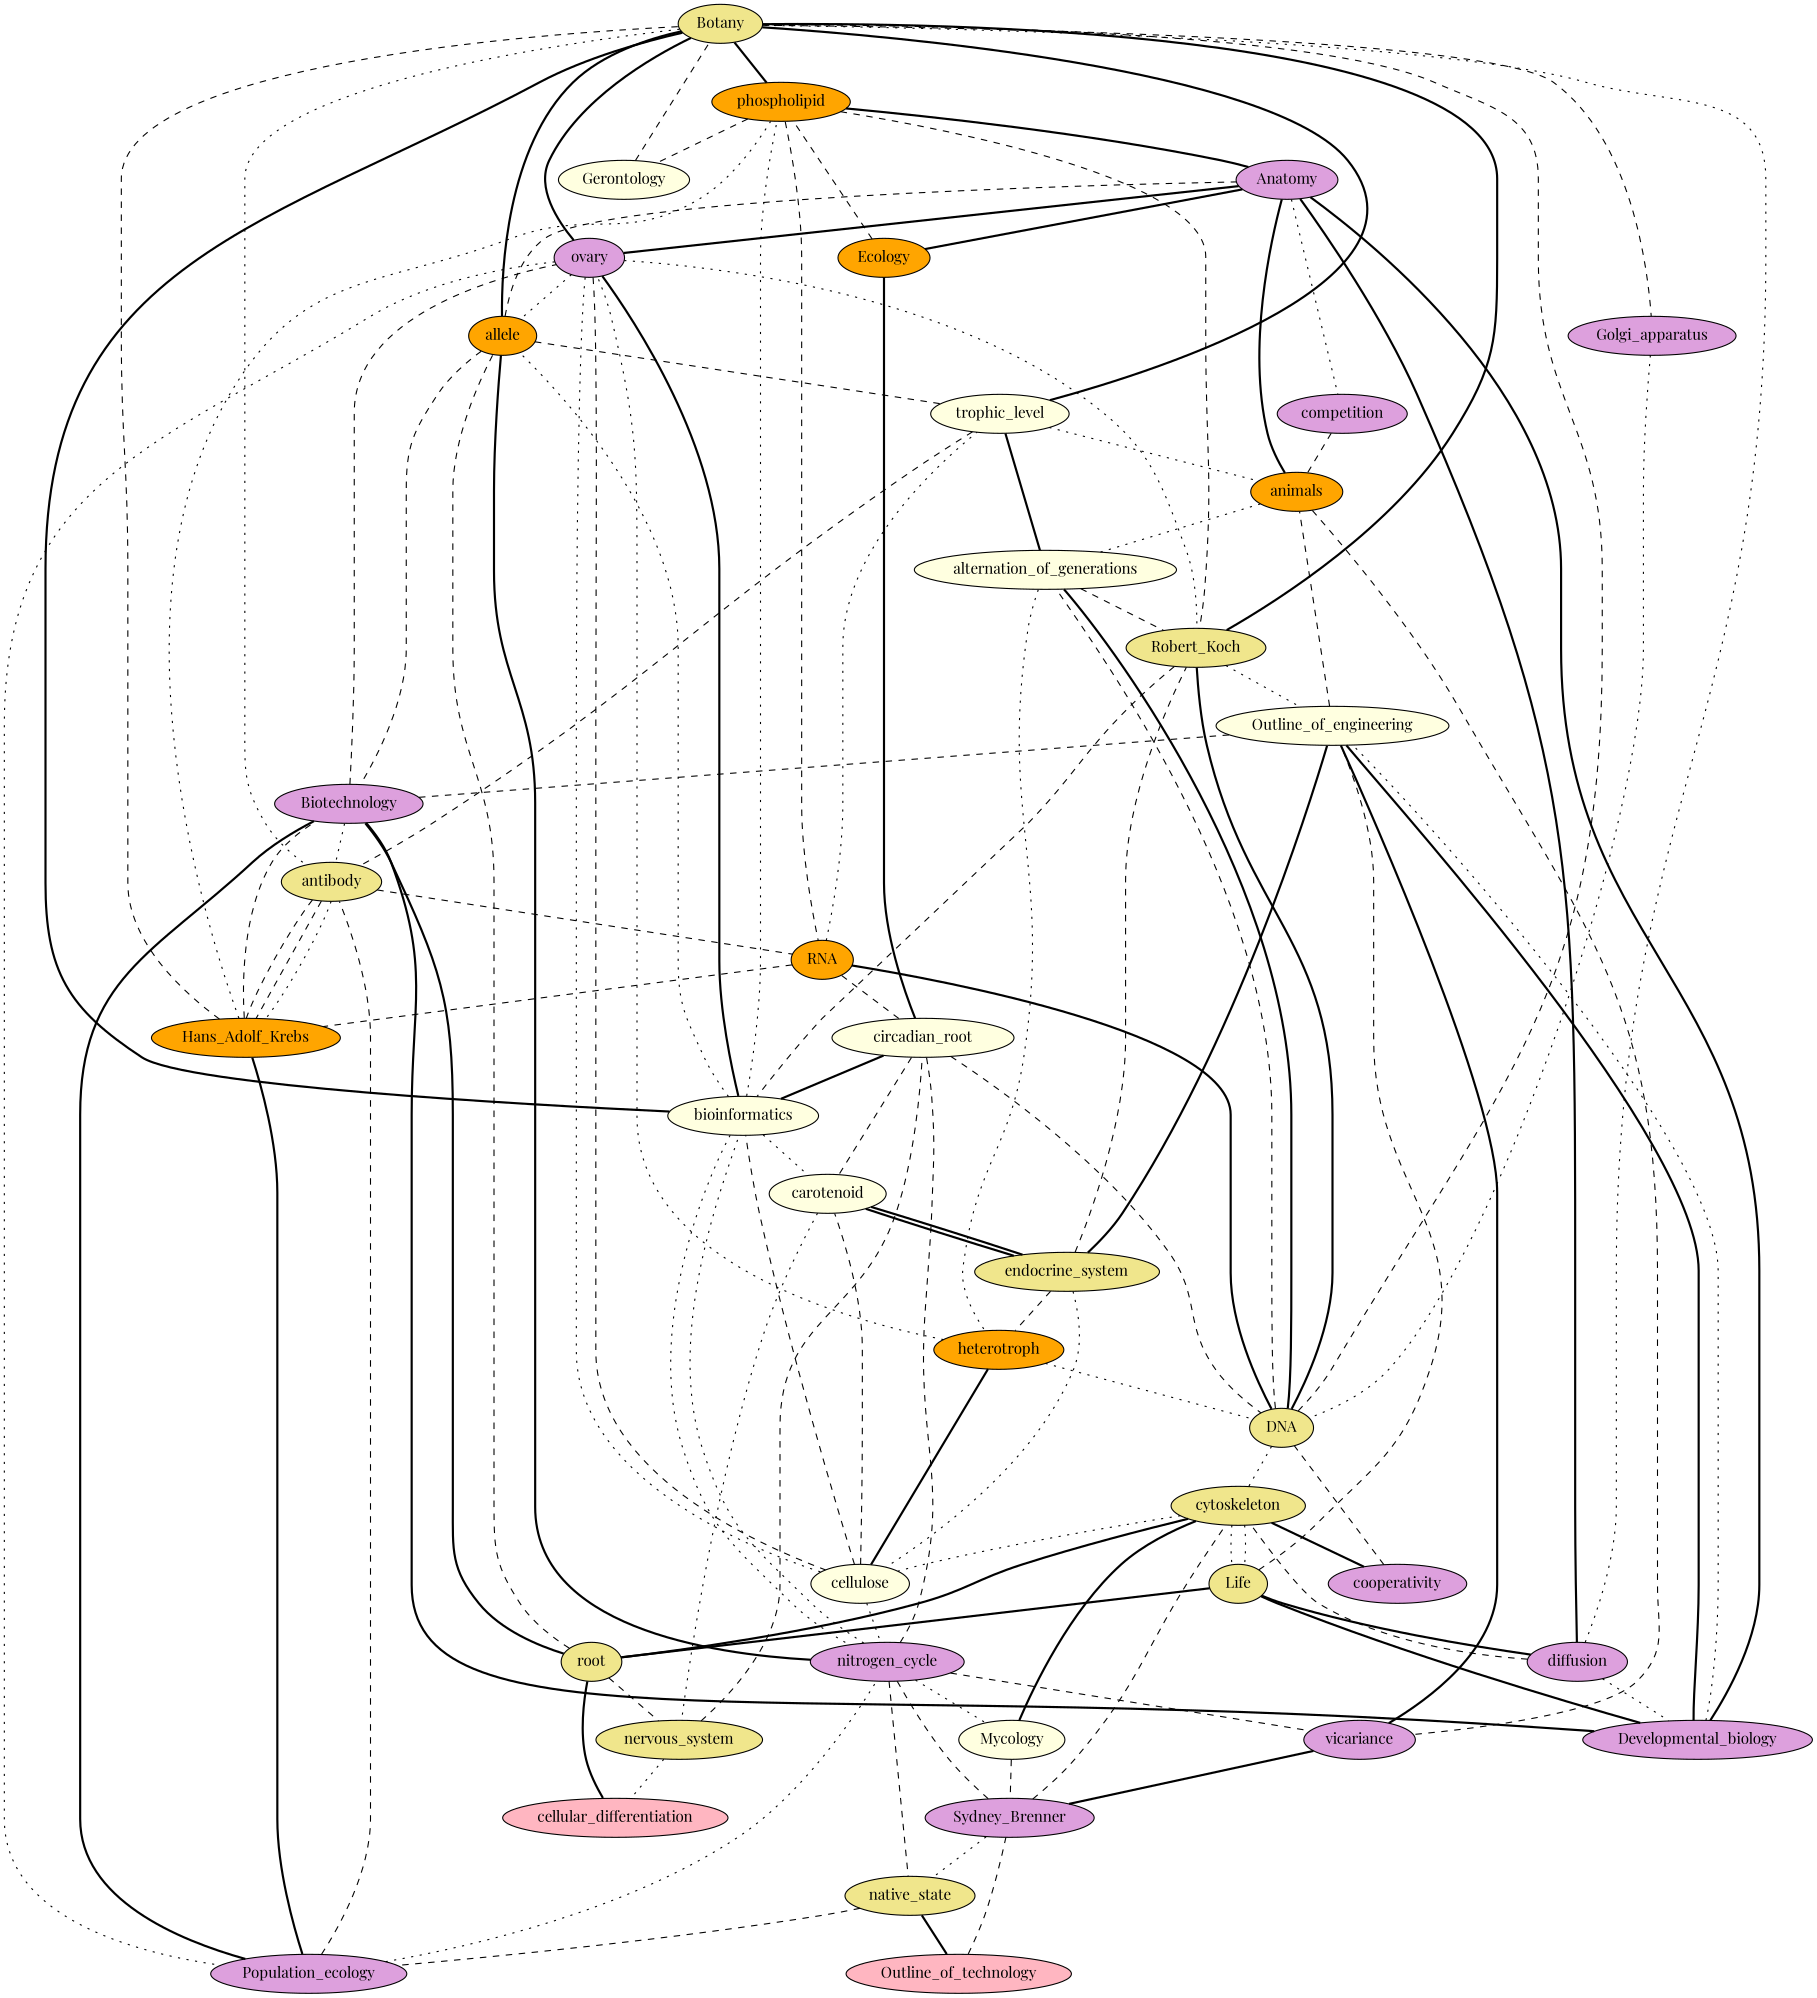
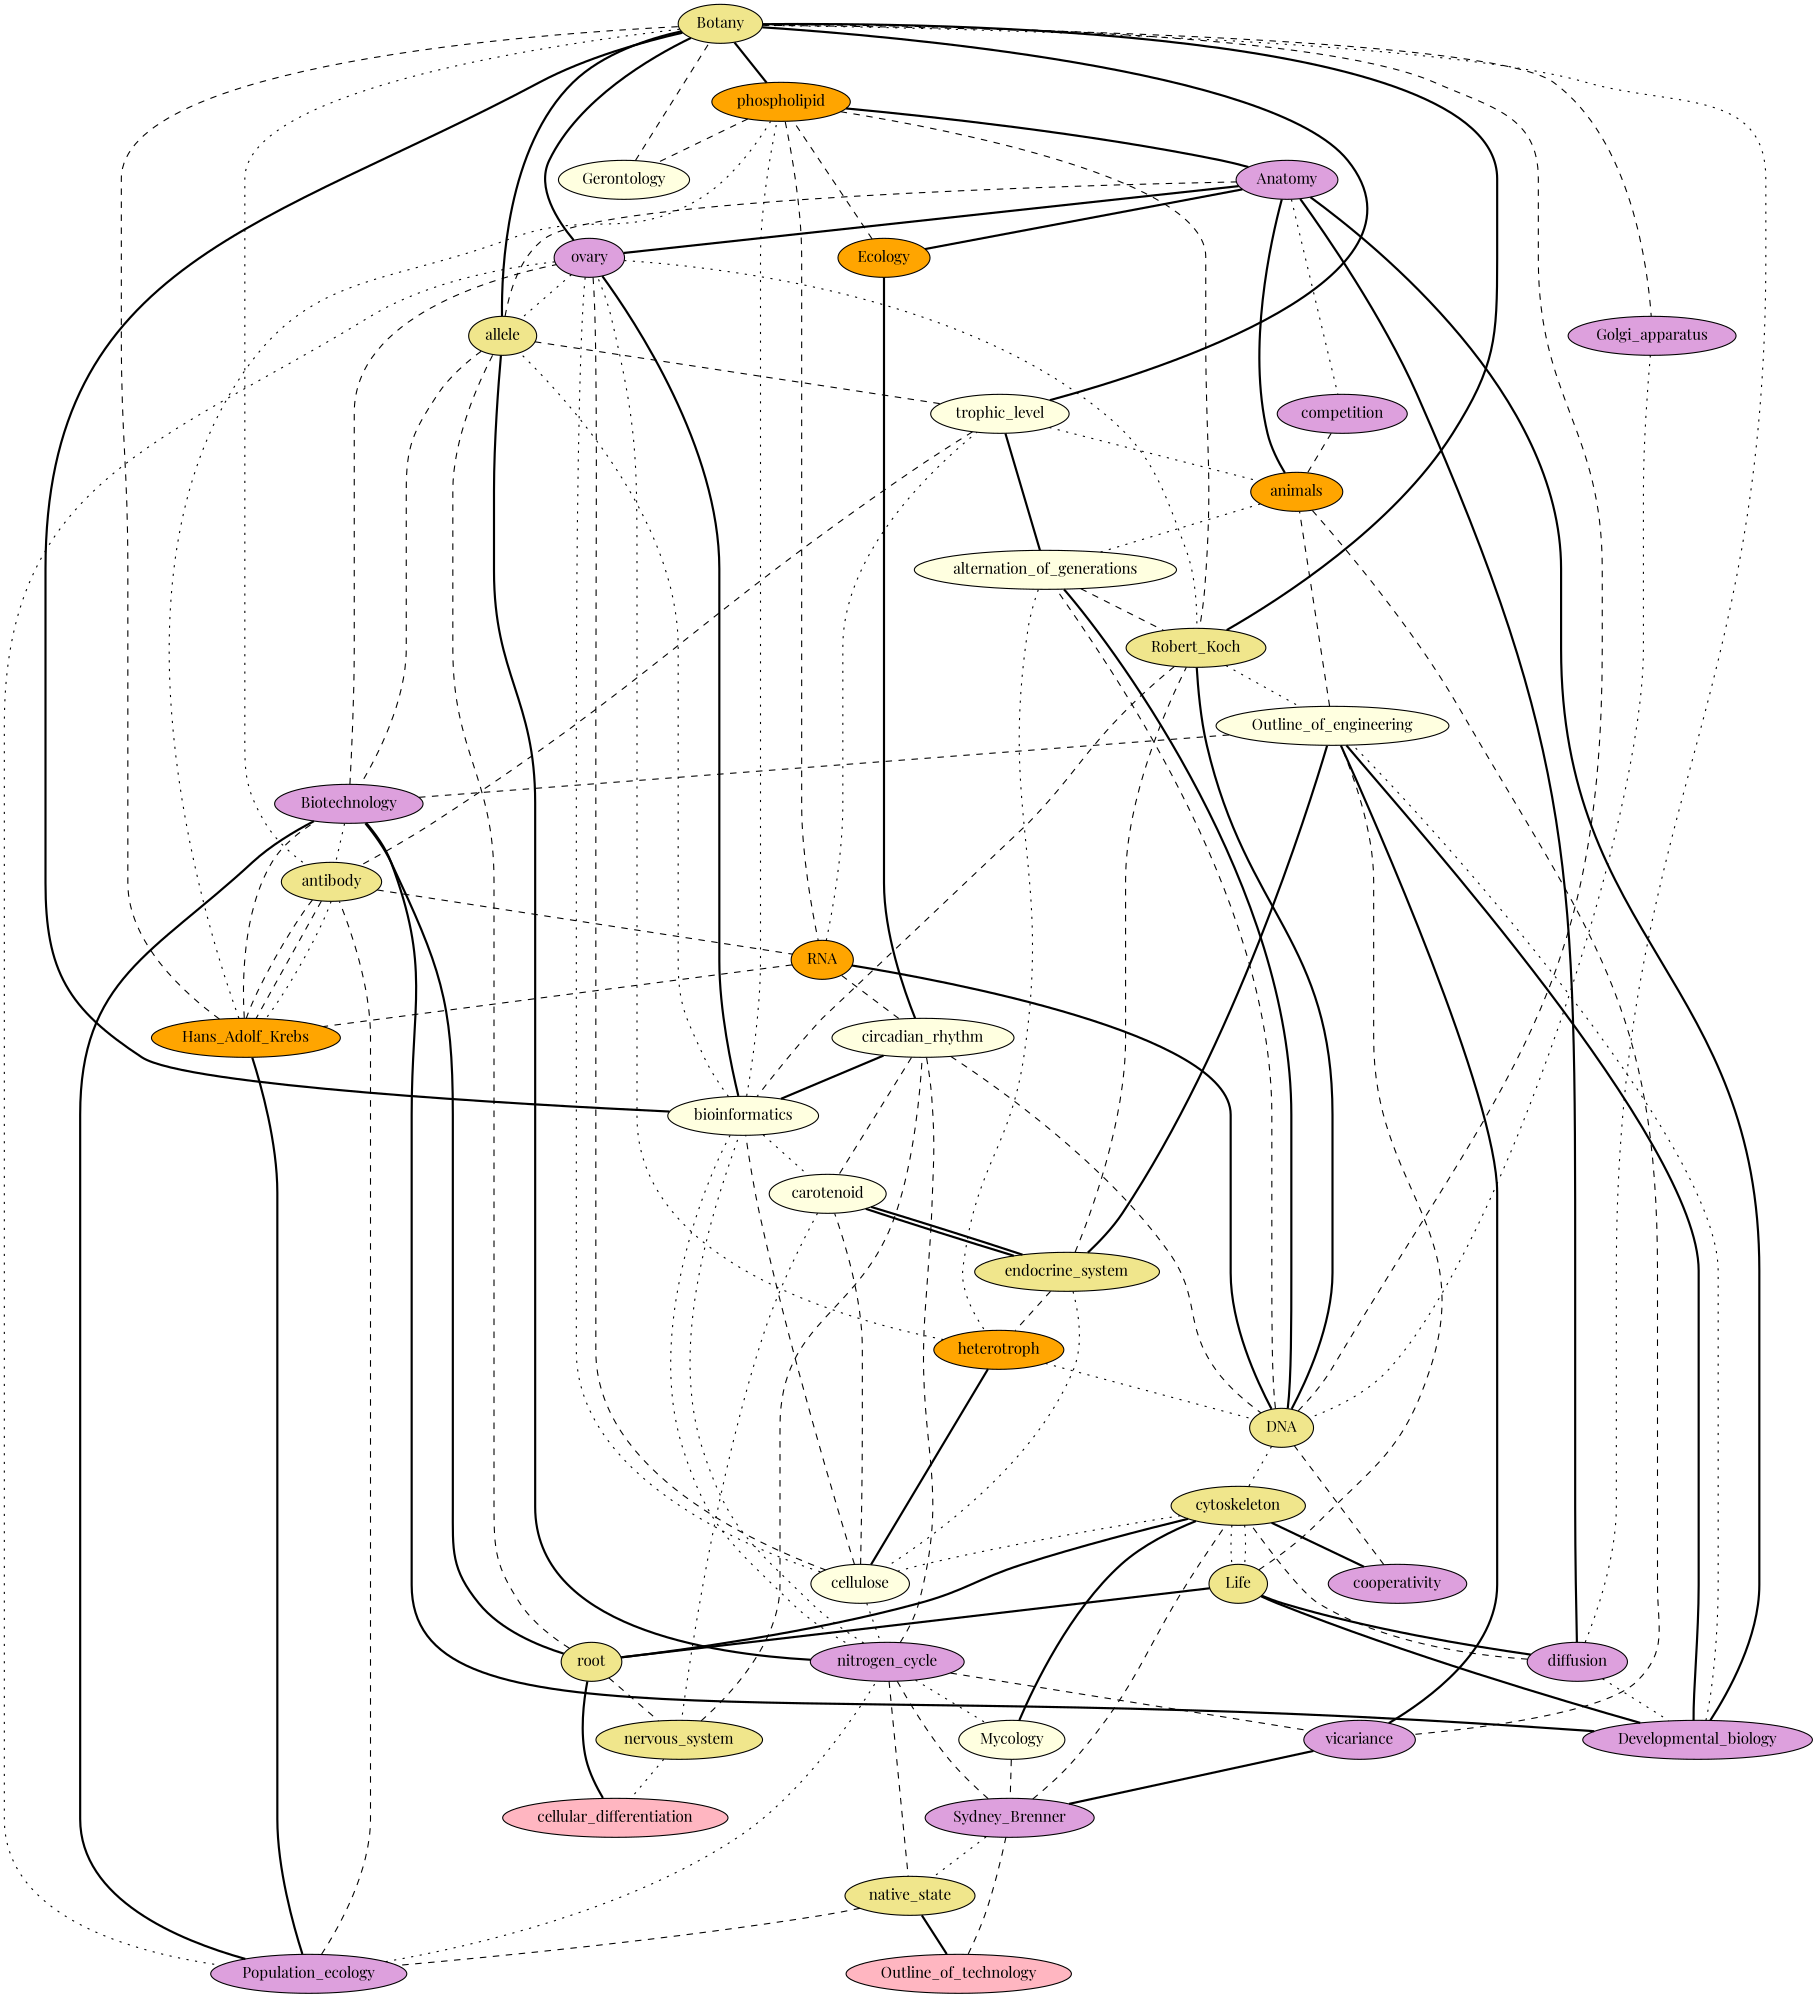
(503, 336) -> (503, 336)
(923, 1038) -> (923, 1038)
